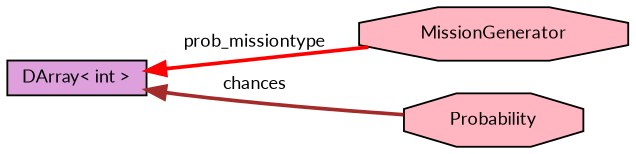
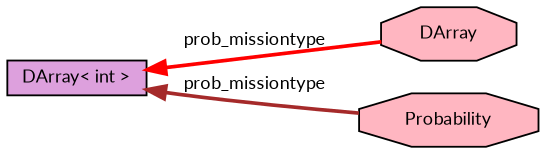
(494, 34) -> (449, 34)
(253, 84) -> (253, 84)
